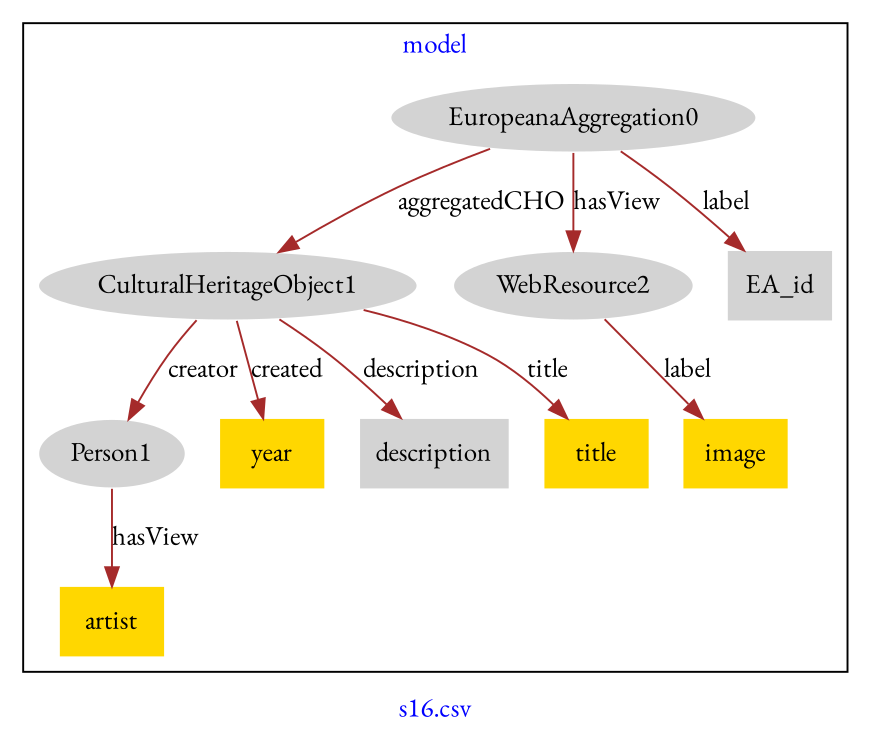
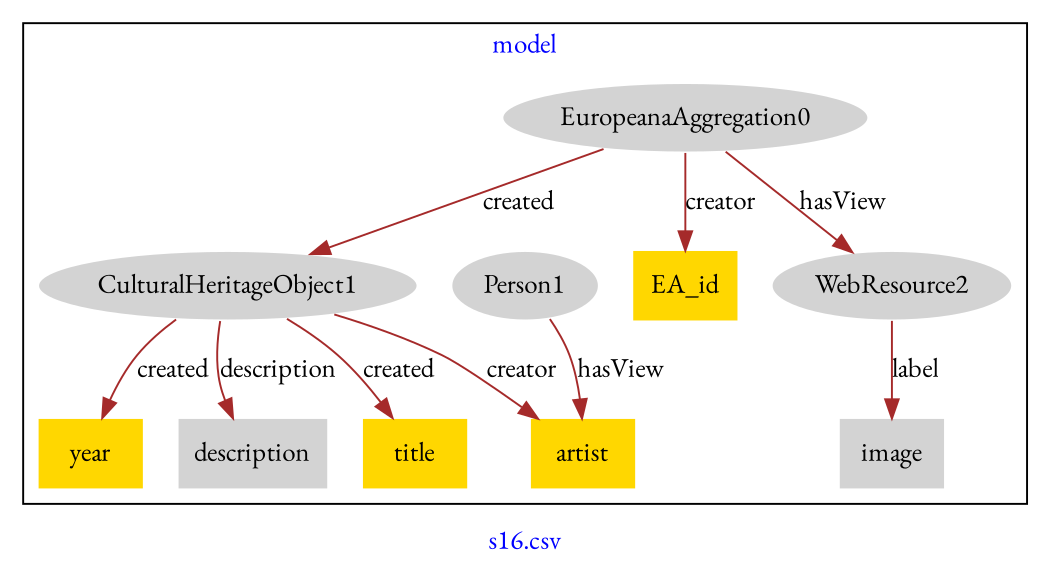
(482, 202) -> (518, 202)
(727, 202) -> (721, 202)
(780, 286) -> (685, 286)
(165, 359) -> (433, 351)
(548, 370) -> (399, 370)
(736, 454) -> (892, 454)
